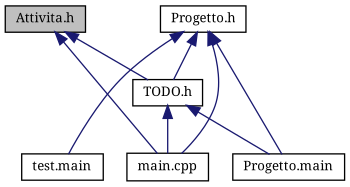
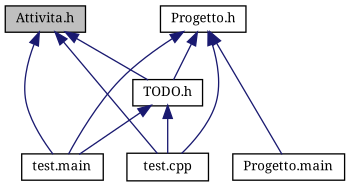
none -> (26, 102)
(234, 133) -> (110, 134)
(168, 167) -> (168, 167)
